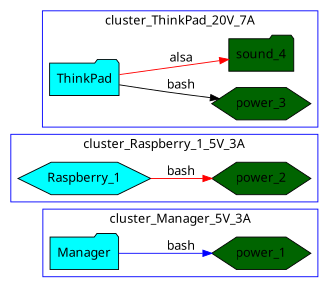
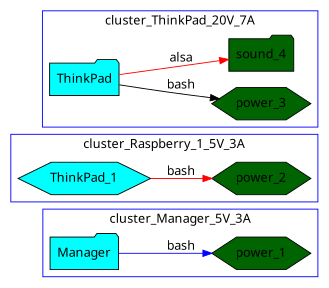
(84, 178) -> (84, 178)
